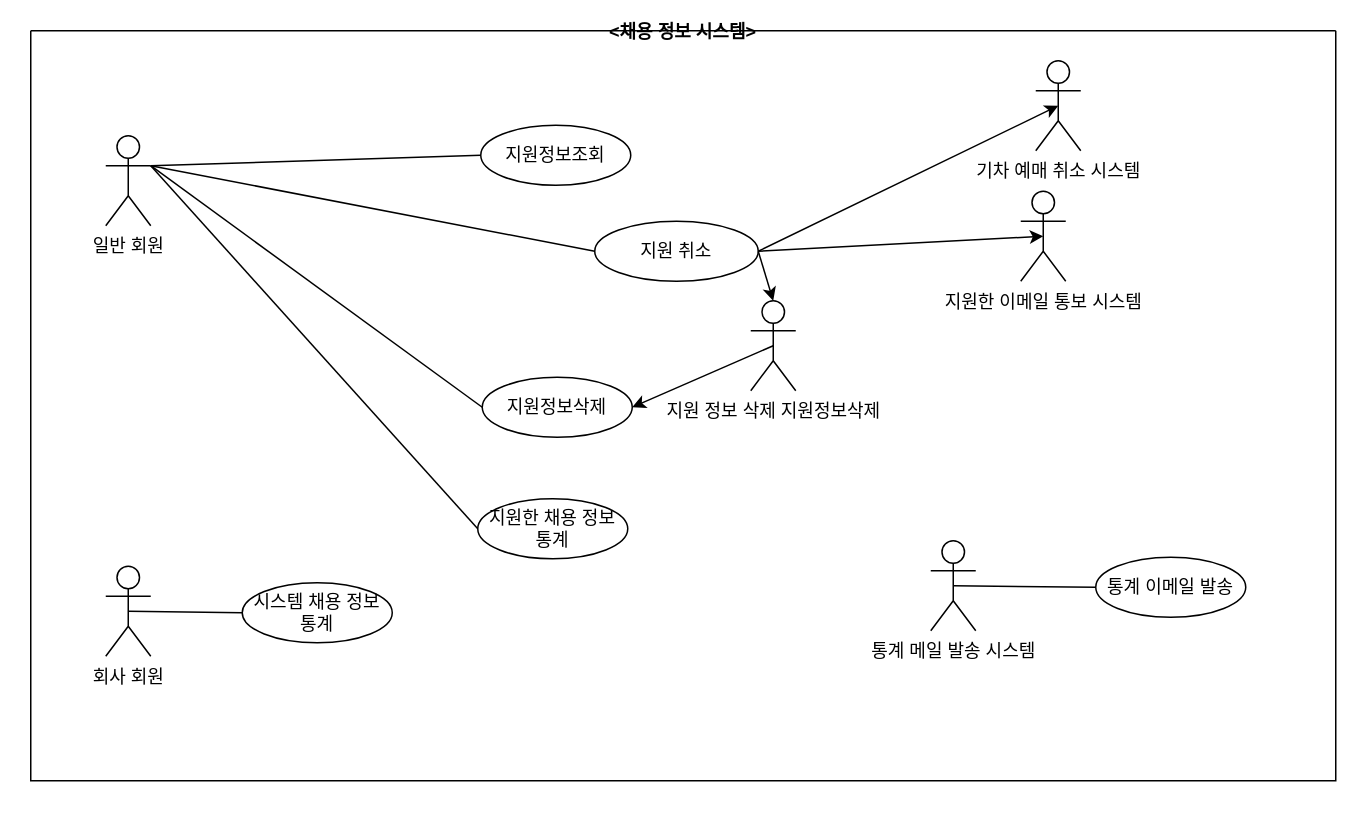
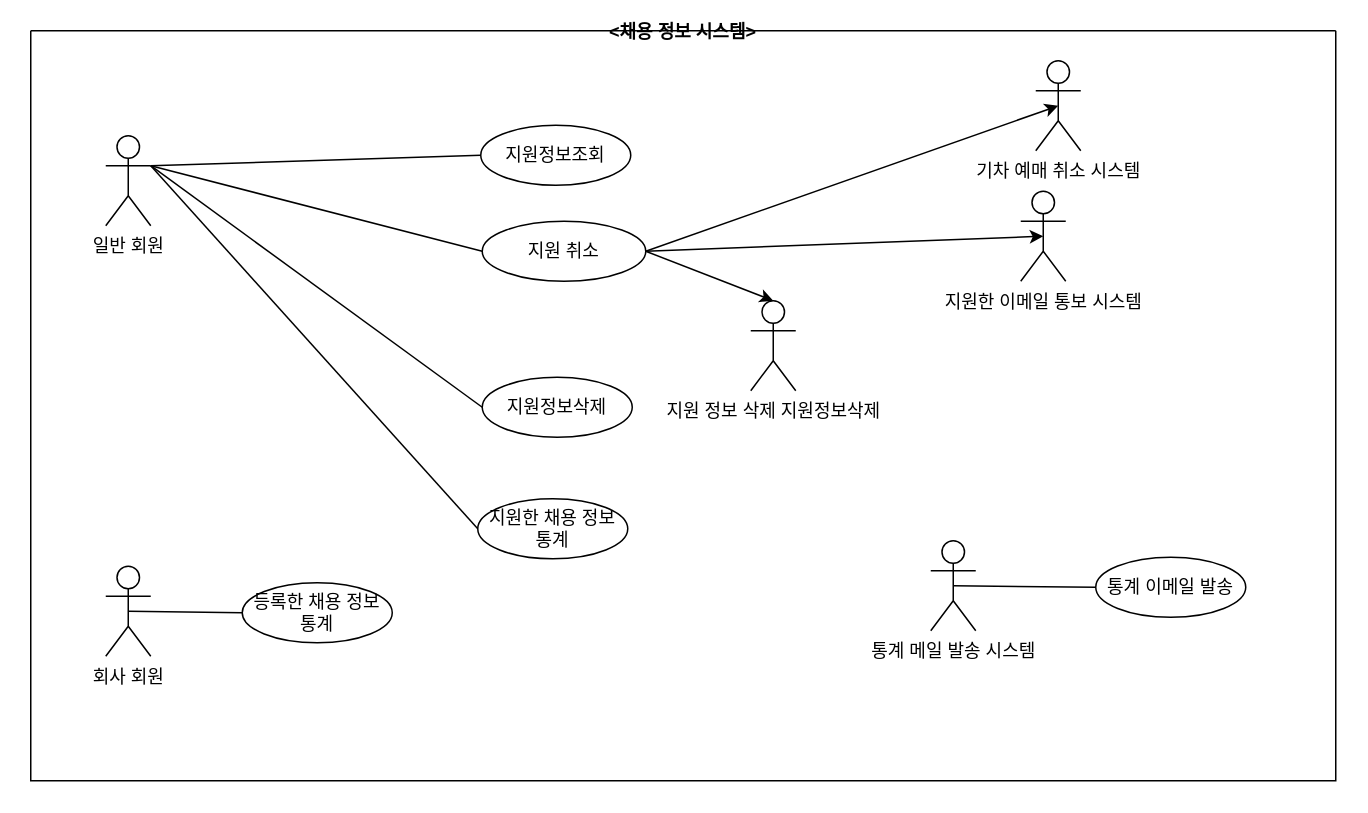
(677, 251) -> (564, 251)
(706, 375) -> none
(317, 613) -> (317, 613)
